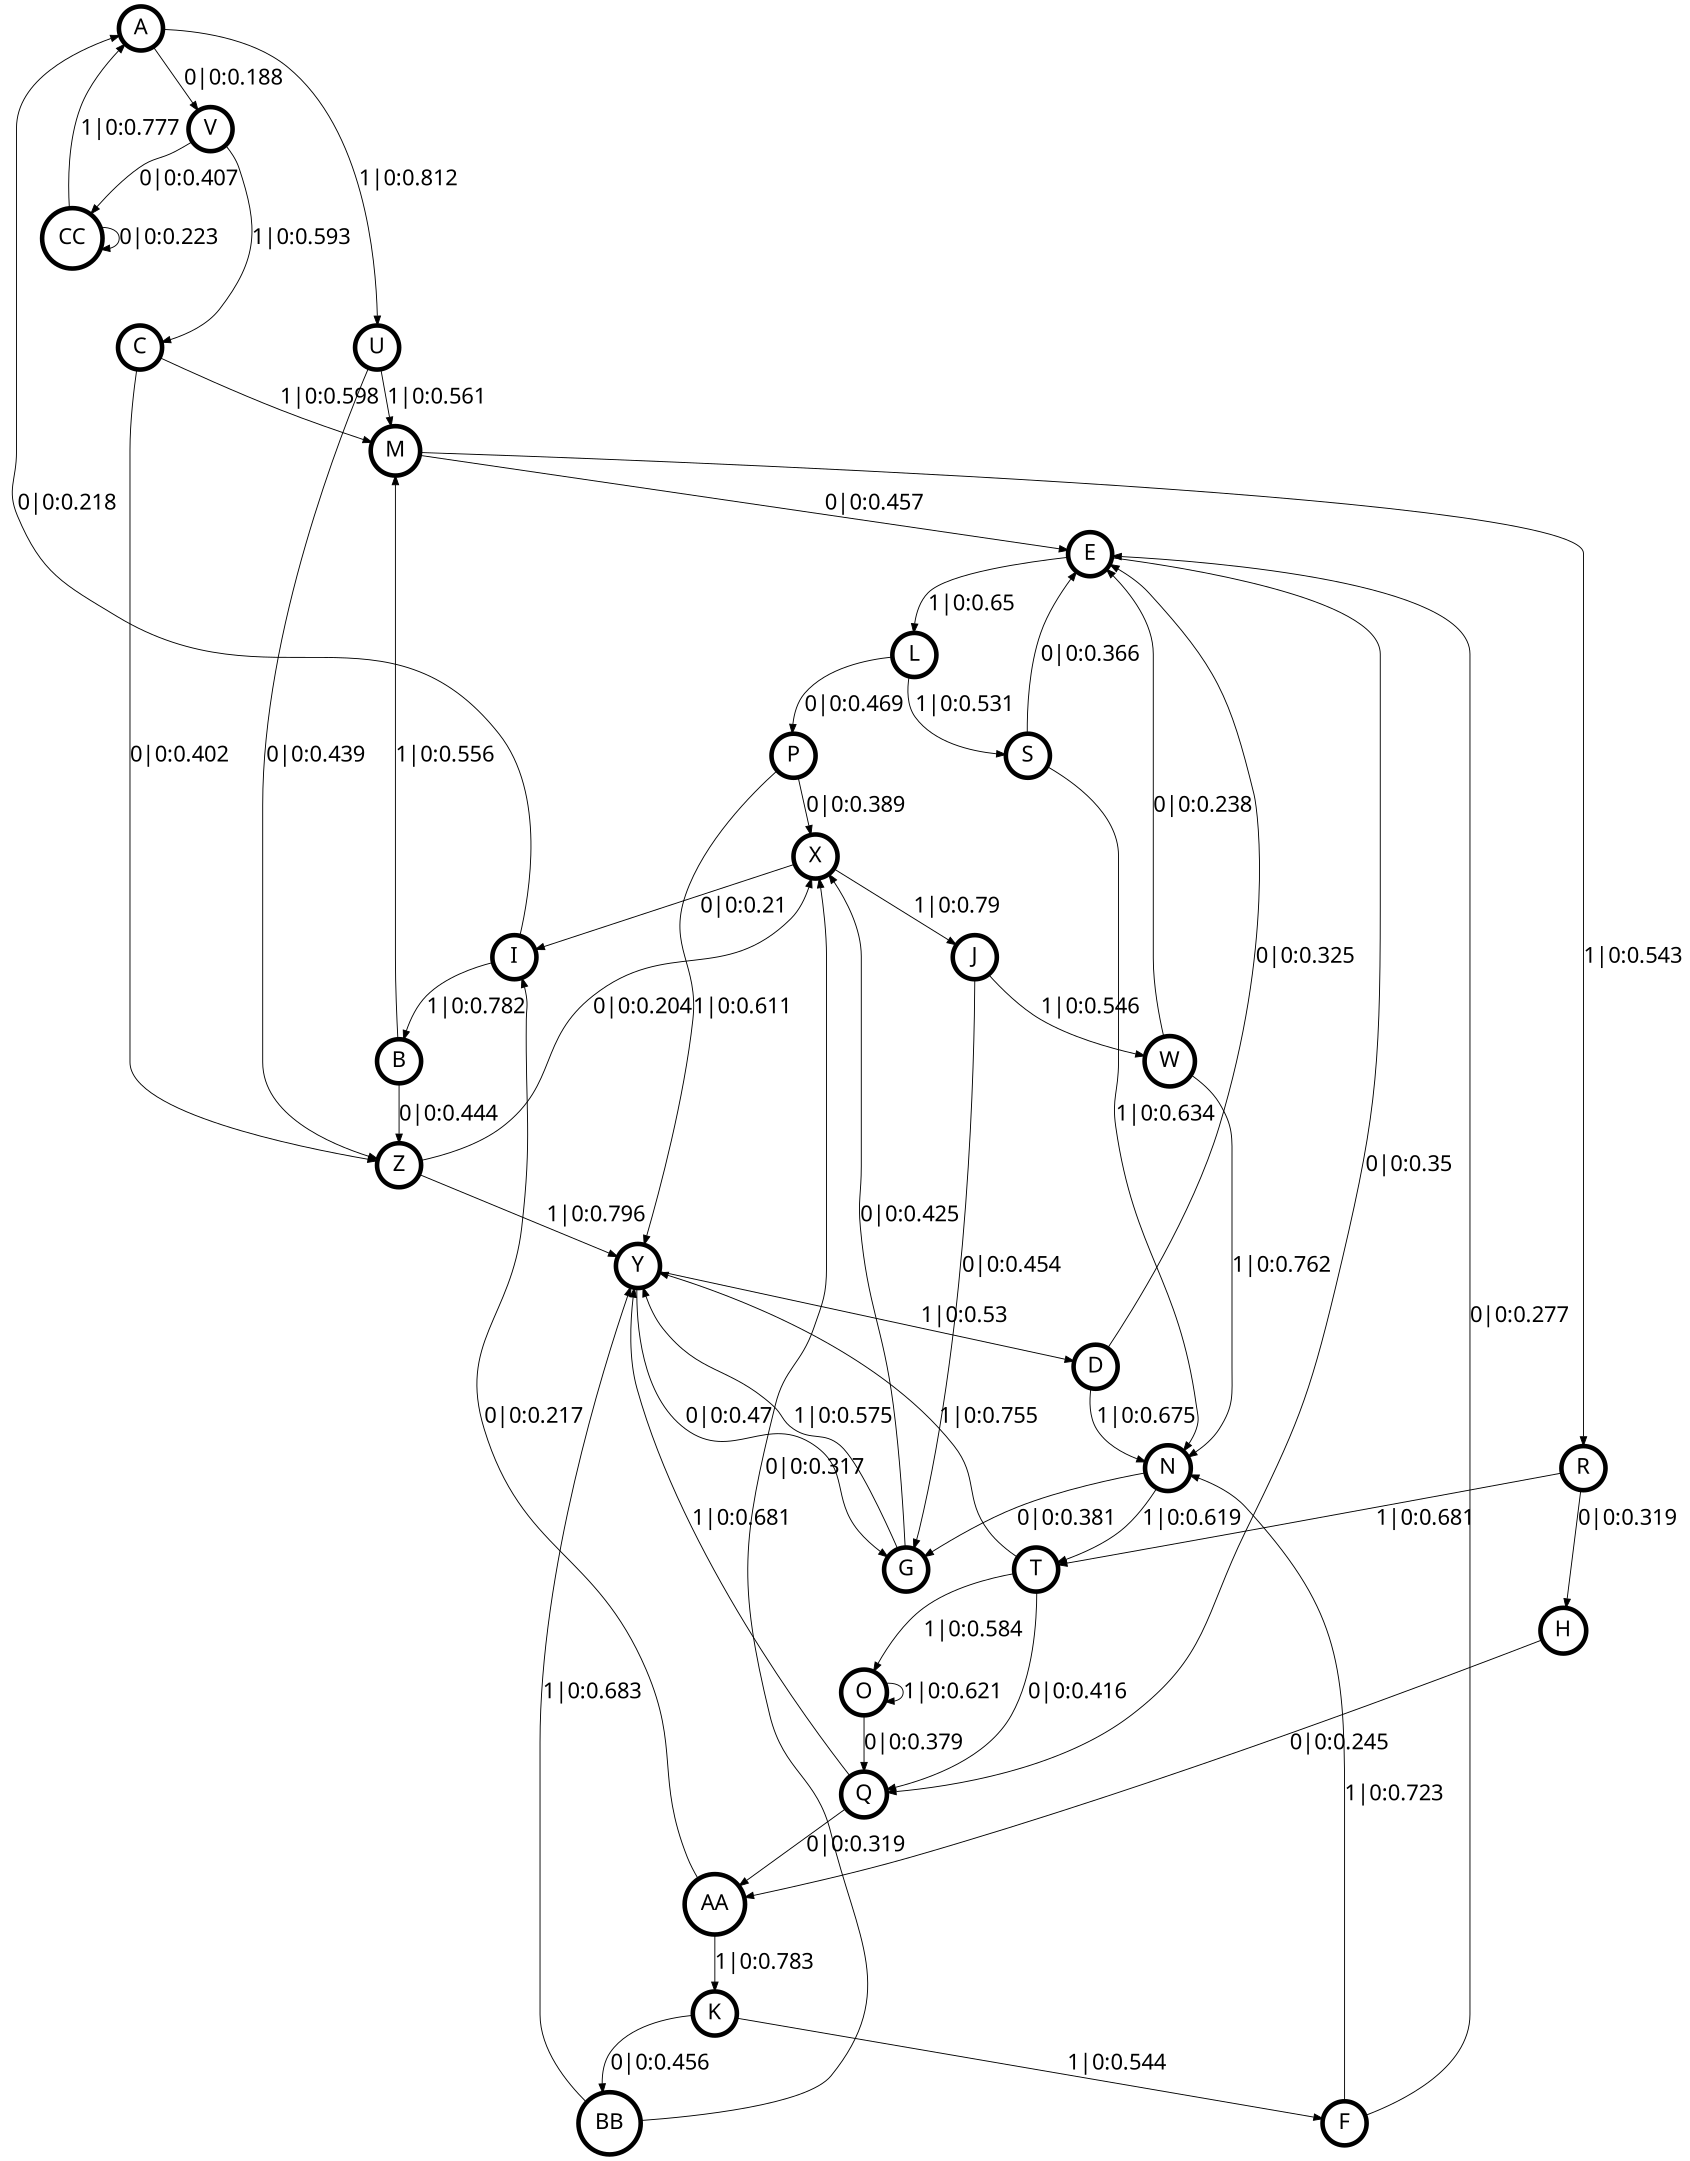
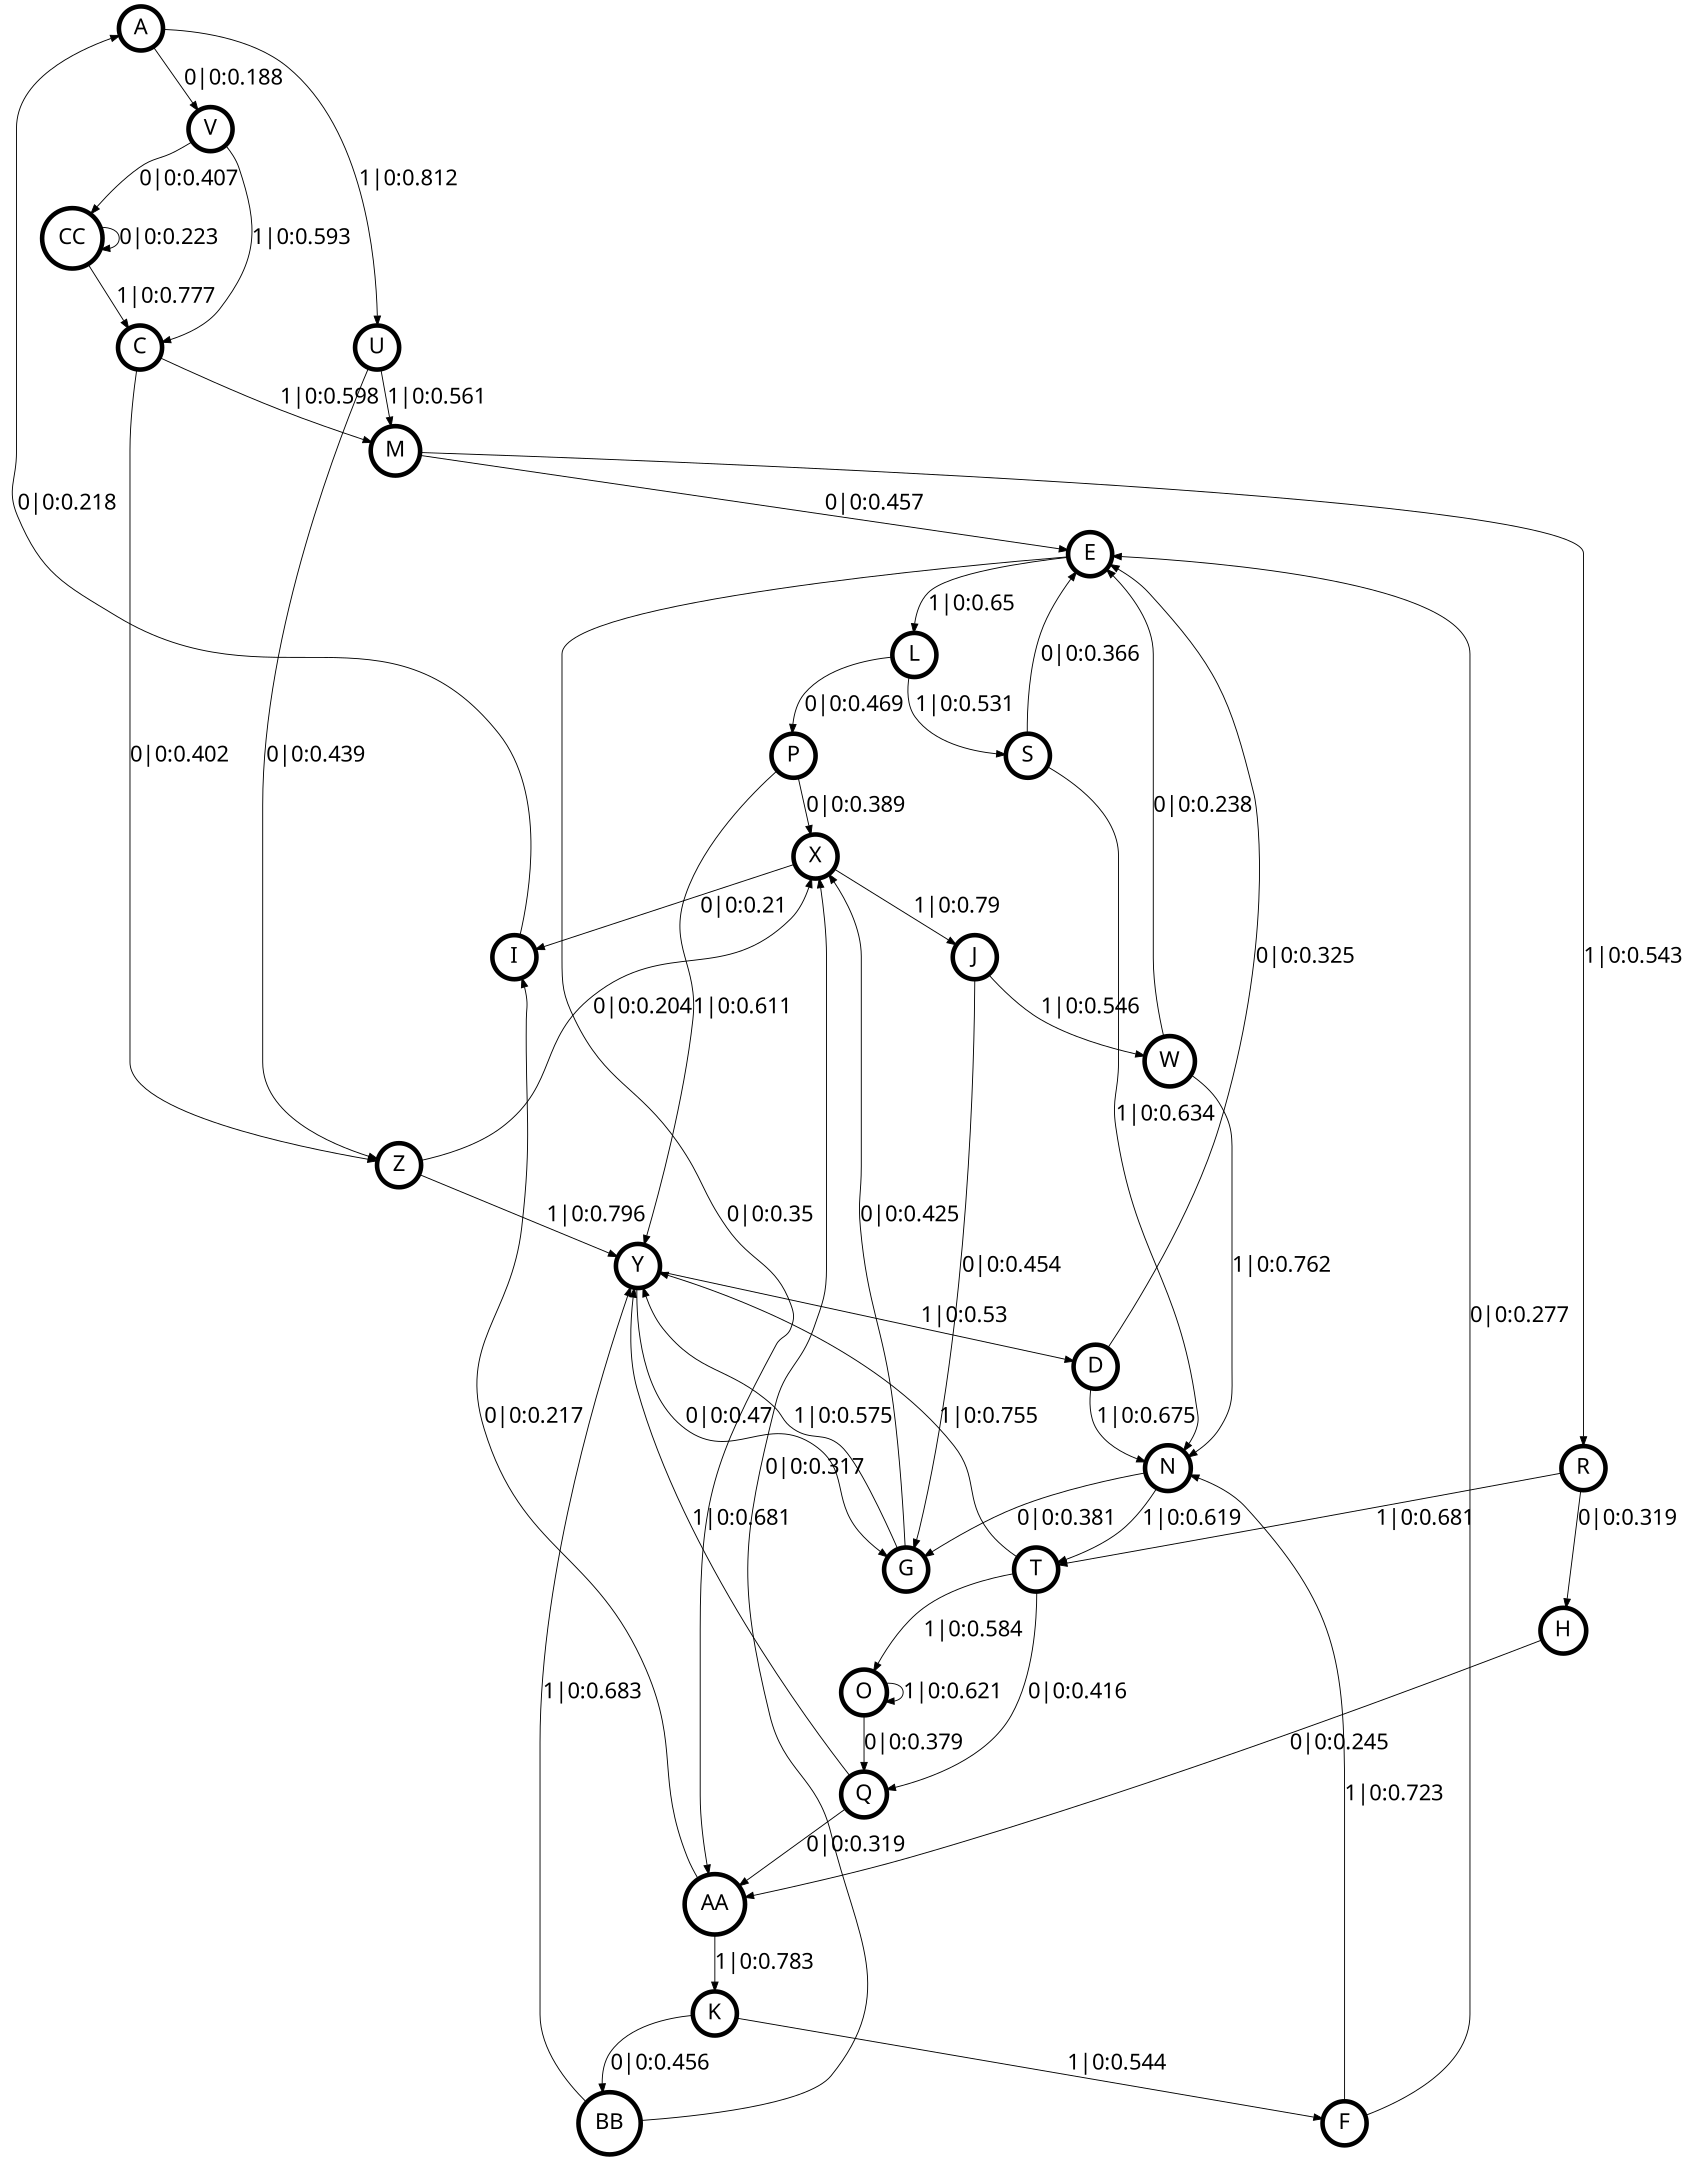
(76, 123) -> (106, 293)
(399, 1061) -> none
(1358, 1189) -> (588, 1043)
